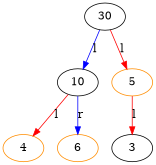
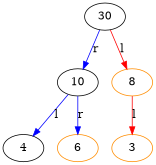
(95, 49) -> (96, 49)
(132, 82) -> (132, 82)
(53, 112) -> (53, 112)
(23, 148) -> (23, 148)
(132, 148) -> (132, 148)
